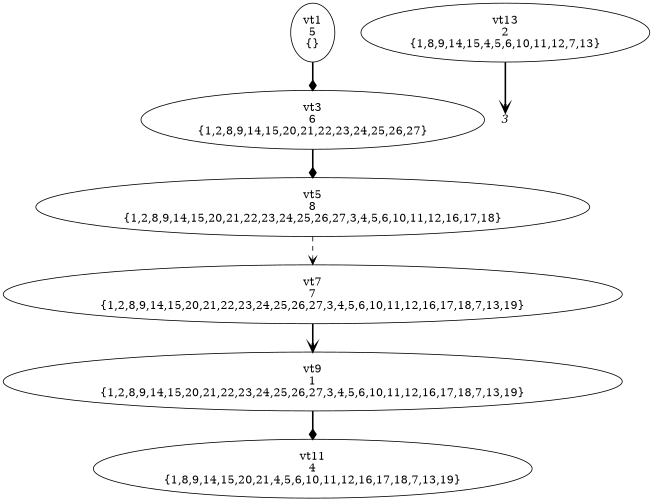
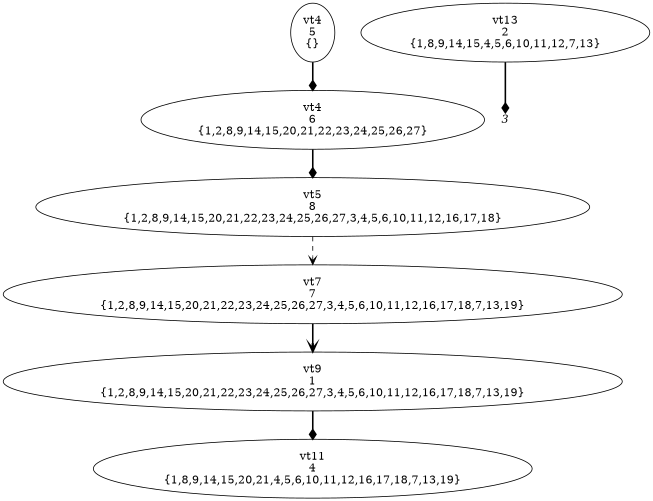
(313, 33) -> (313, 33)
(505, 83) -> (505, 83)
(313, 120) -> (313, 120)
